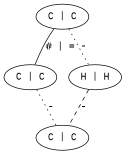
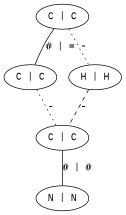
none -> (62, 198)
